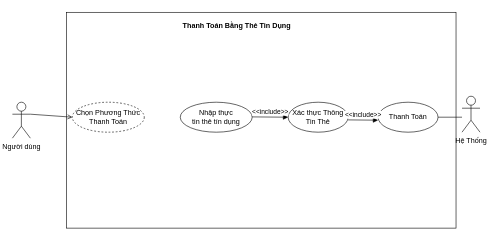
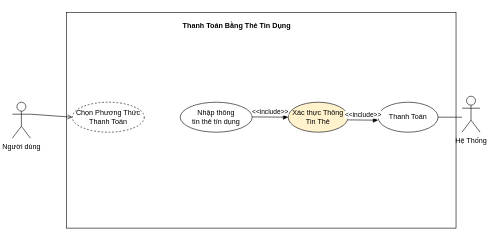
(216, 117) -> (216, 117)
(318, 117) -> (318, 117)
